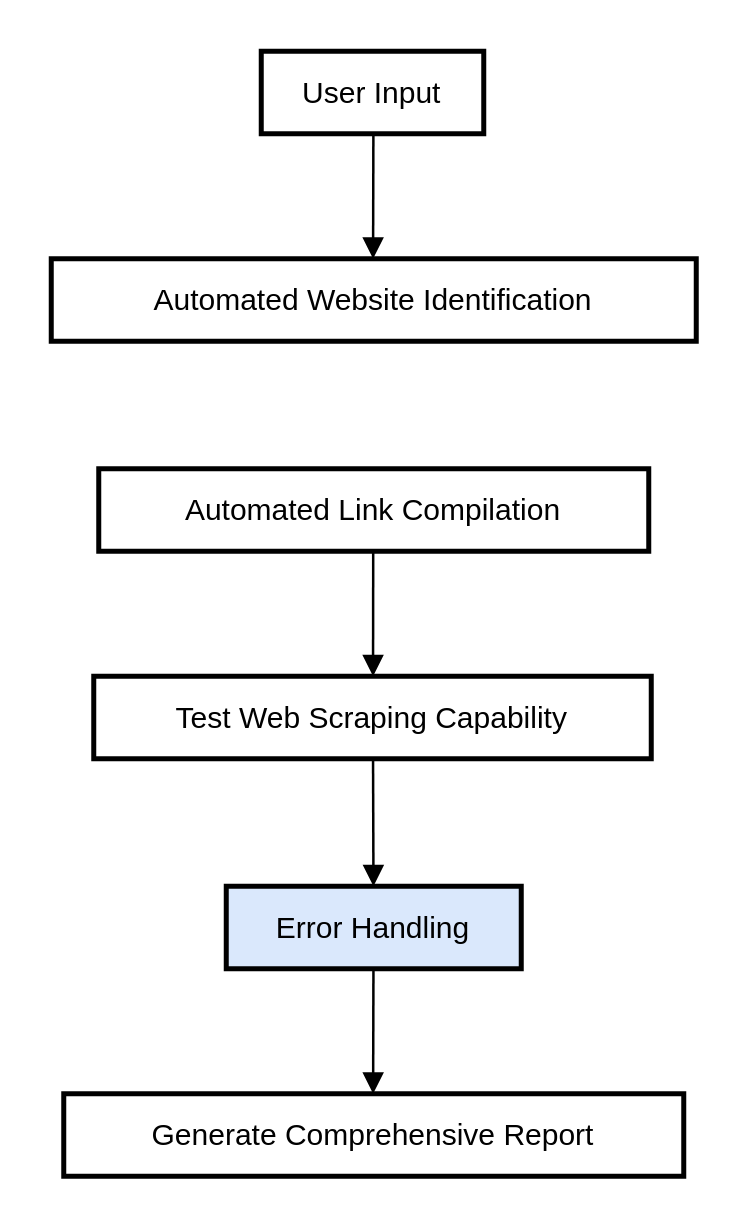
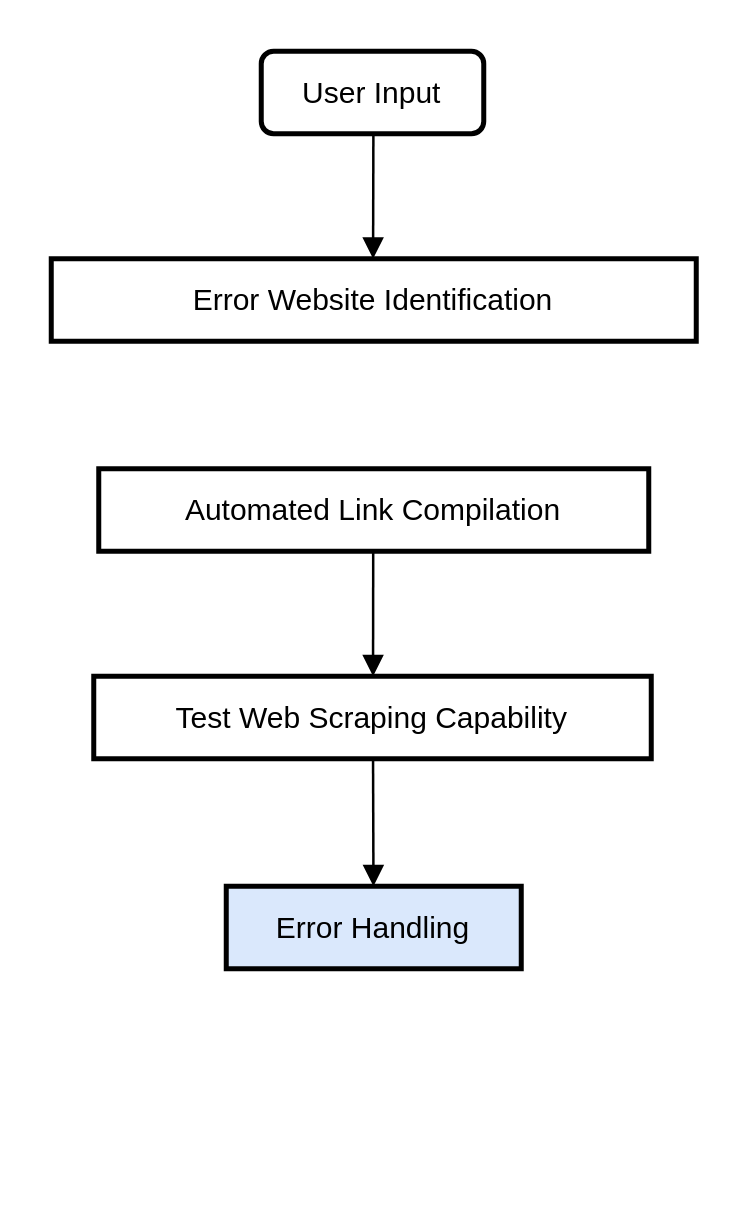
(373, 93) -> (373, 93)
(374, 301) -> (374, 301)
(373, 1021) -> none
(374, 1135) -> none
